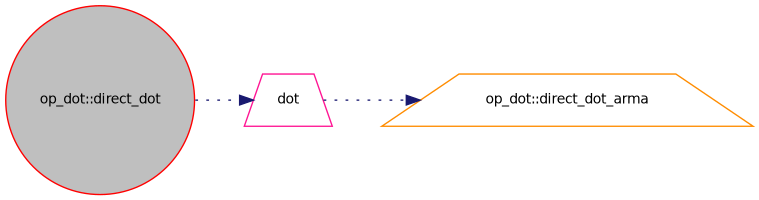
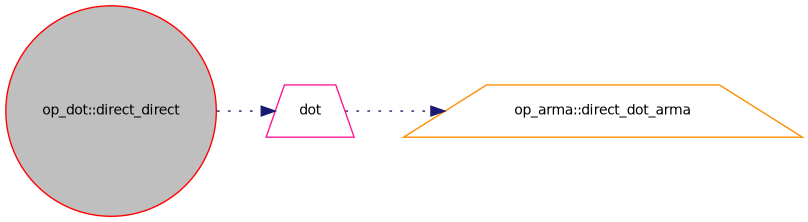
(100, 100) -> (111, 111)
(567, 100) -> (603, 111)
